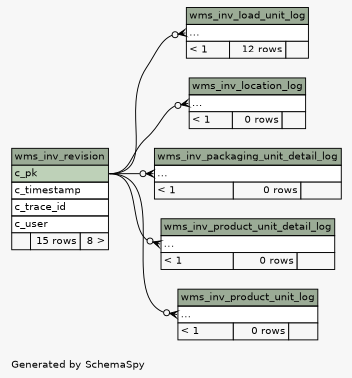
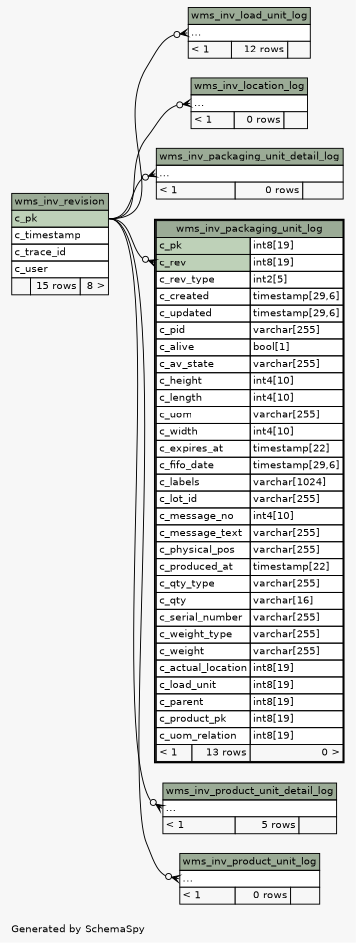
(277, 261) -> (279, 825)
none -> (249, 491)
